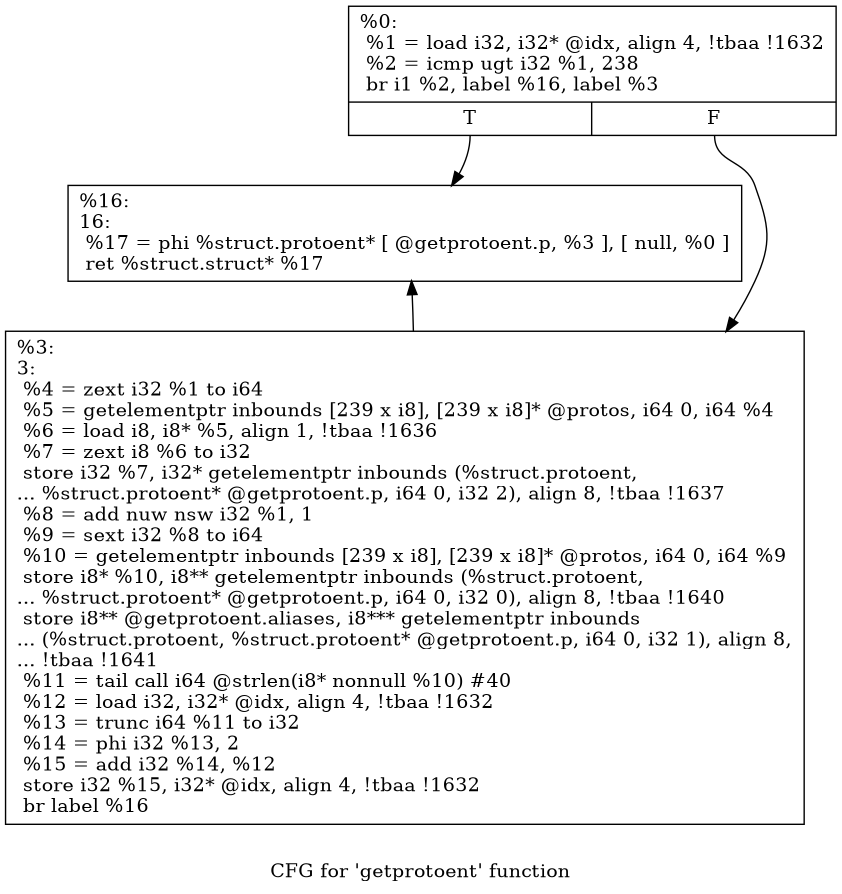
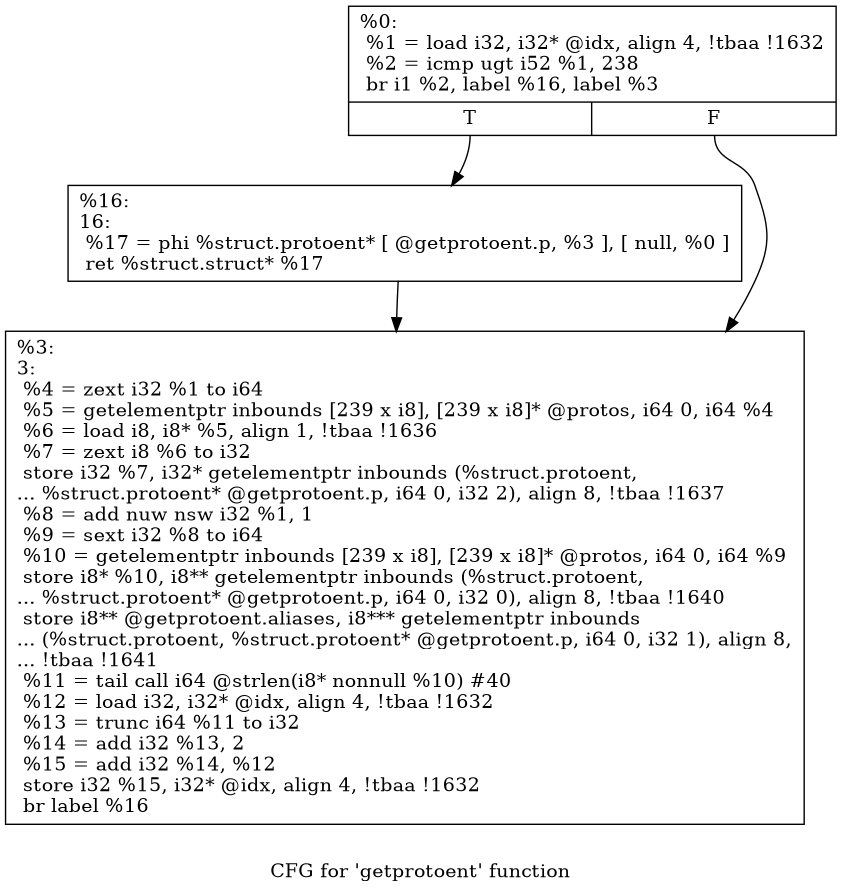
(500, 64) -> (500, 64)
(413, 313) -> (397, 299)
(128, 744) -> (131, 744)
